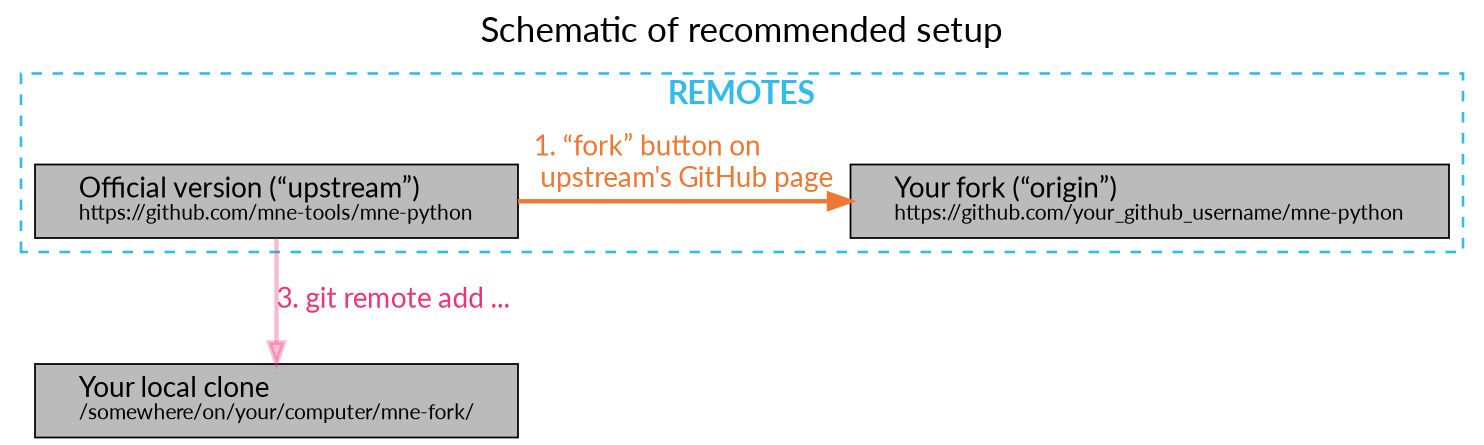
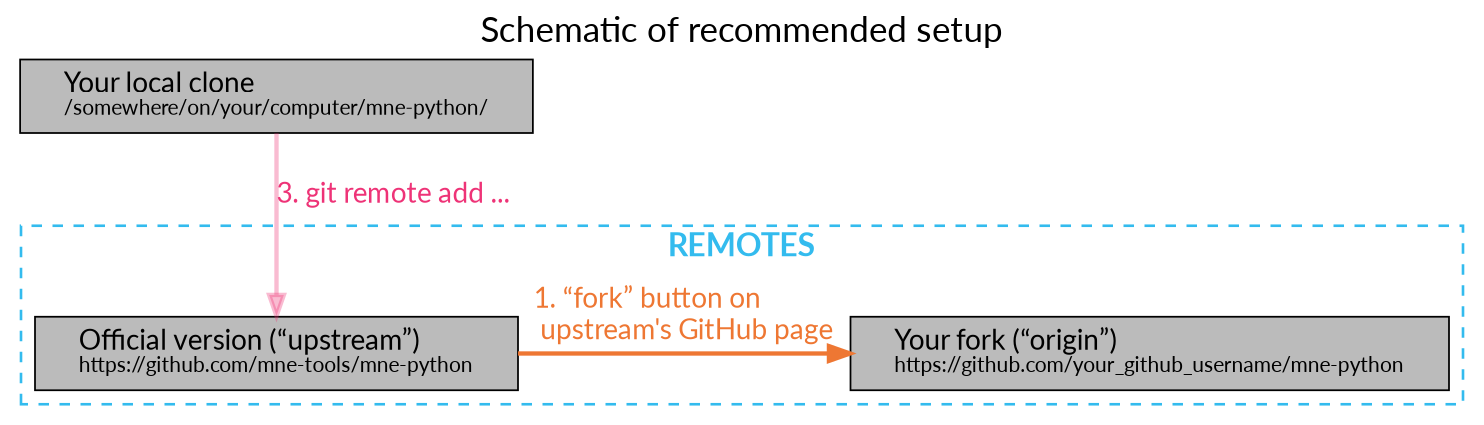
(276, 290) -> (276, 214)
(276, 413) -> (276, 108)
